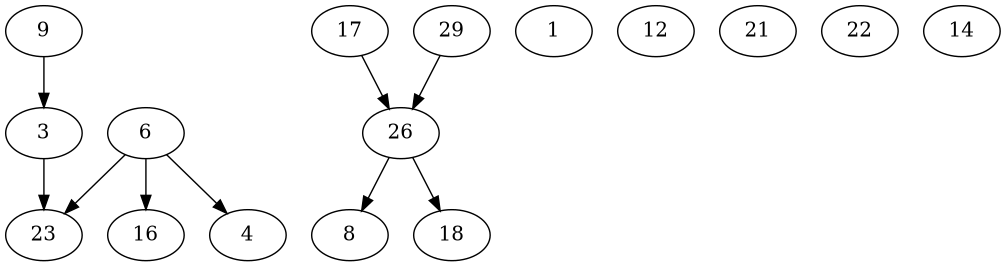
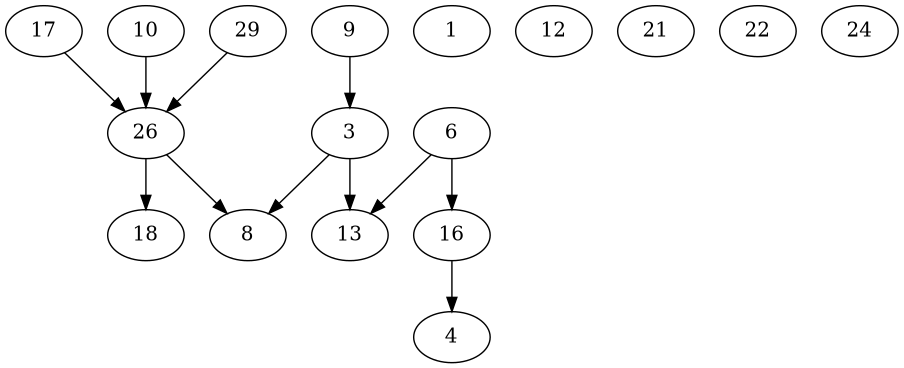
none -> (146, 31)
(962, 31) -> (860, 31)
(192, 179) -> (452, 279)
none -> (304, 179)
(44, 235) -> (350, 235)
